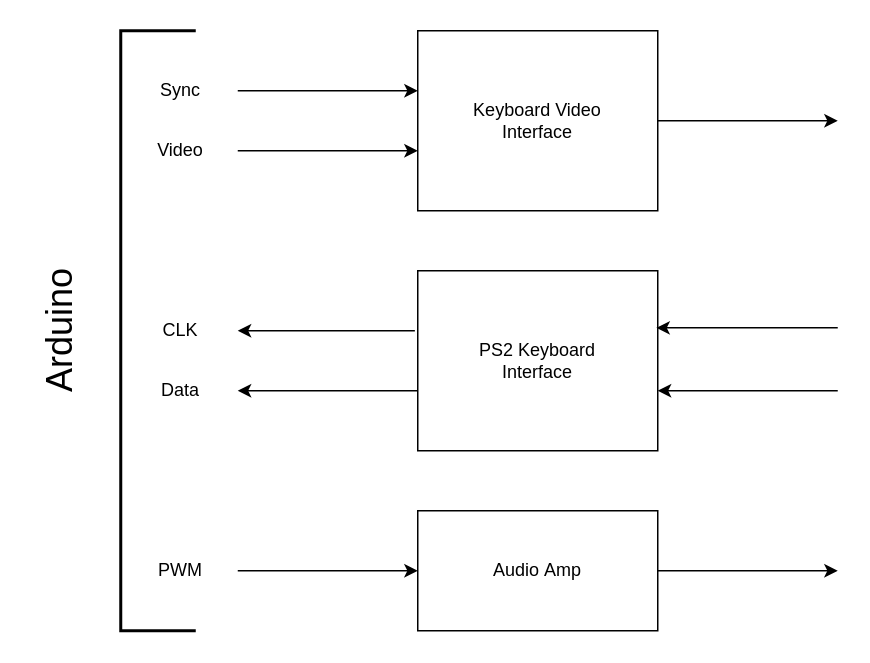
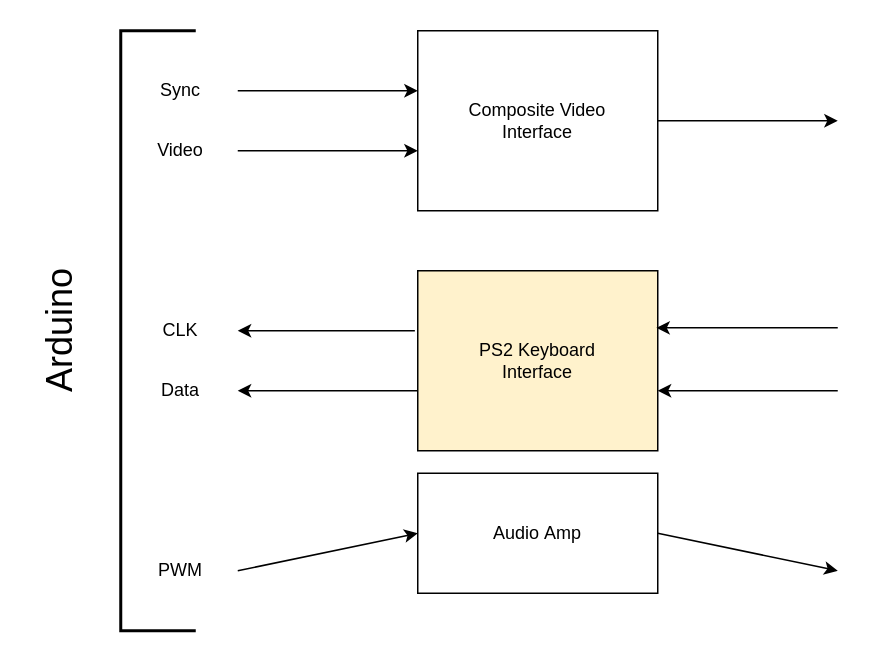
(538, 121) -> (538, 121)
(538, 361) -> (538, 361)
(538, 571) -> (538, 533)
